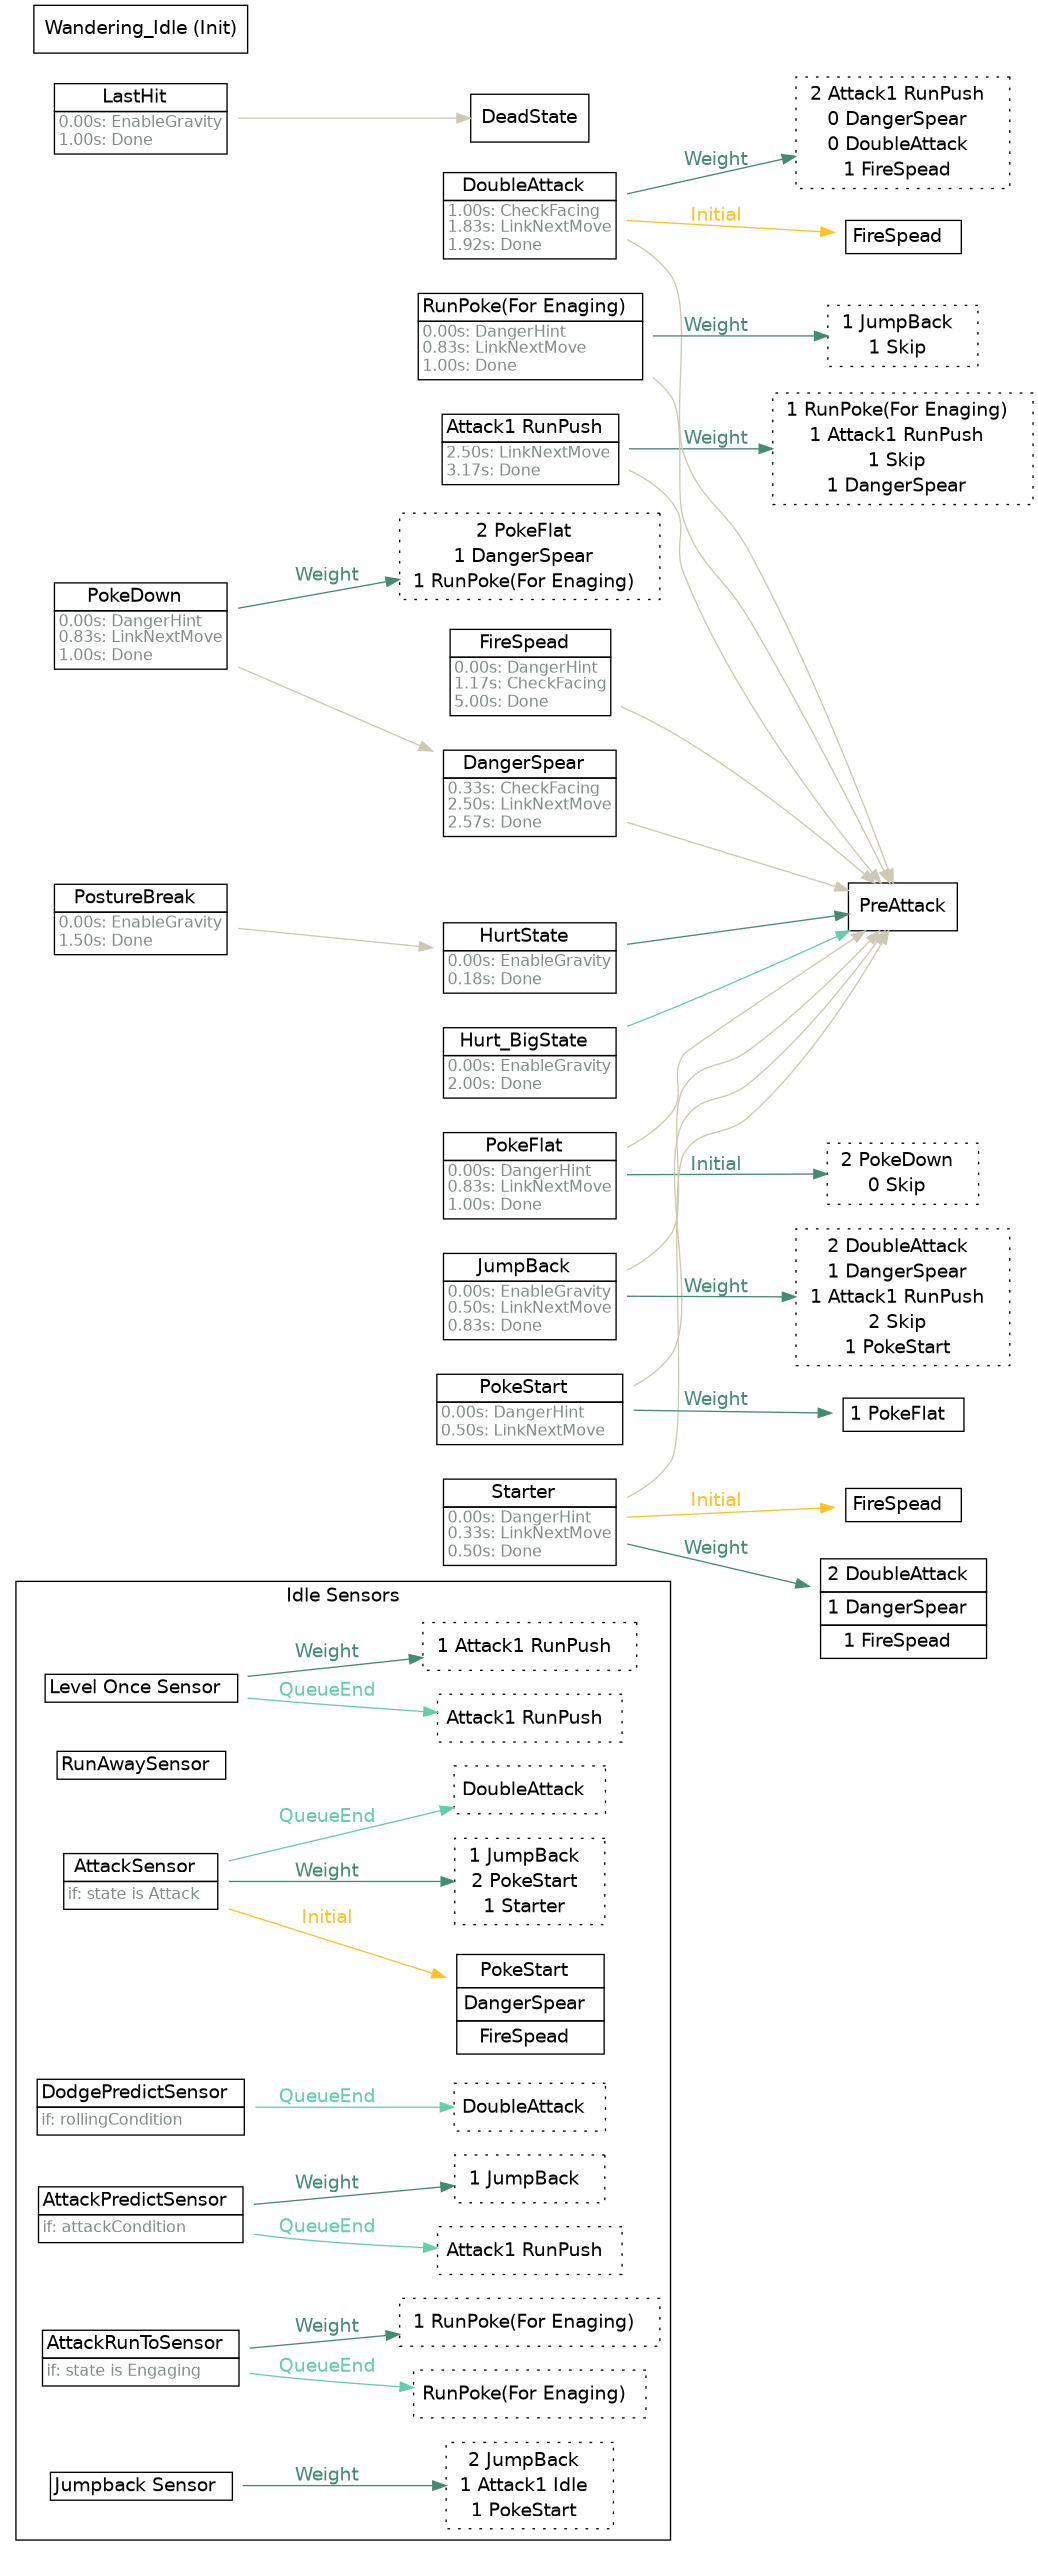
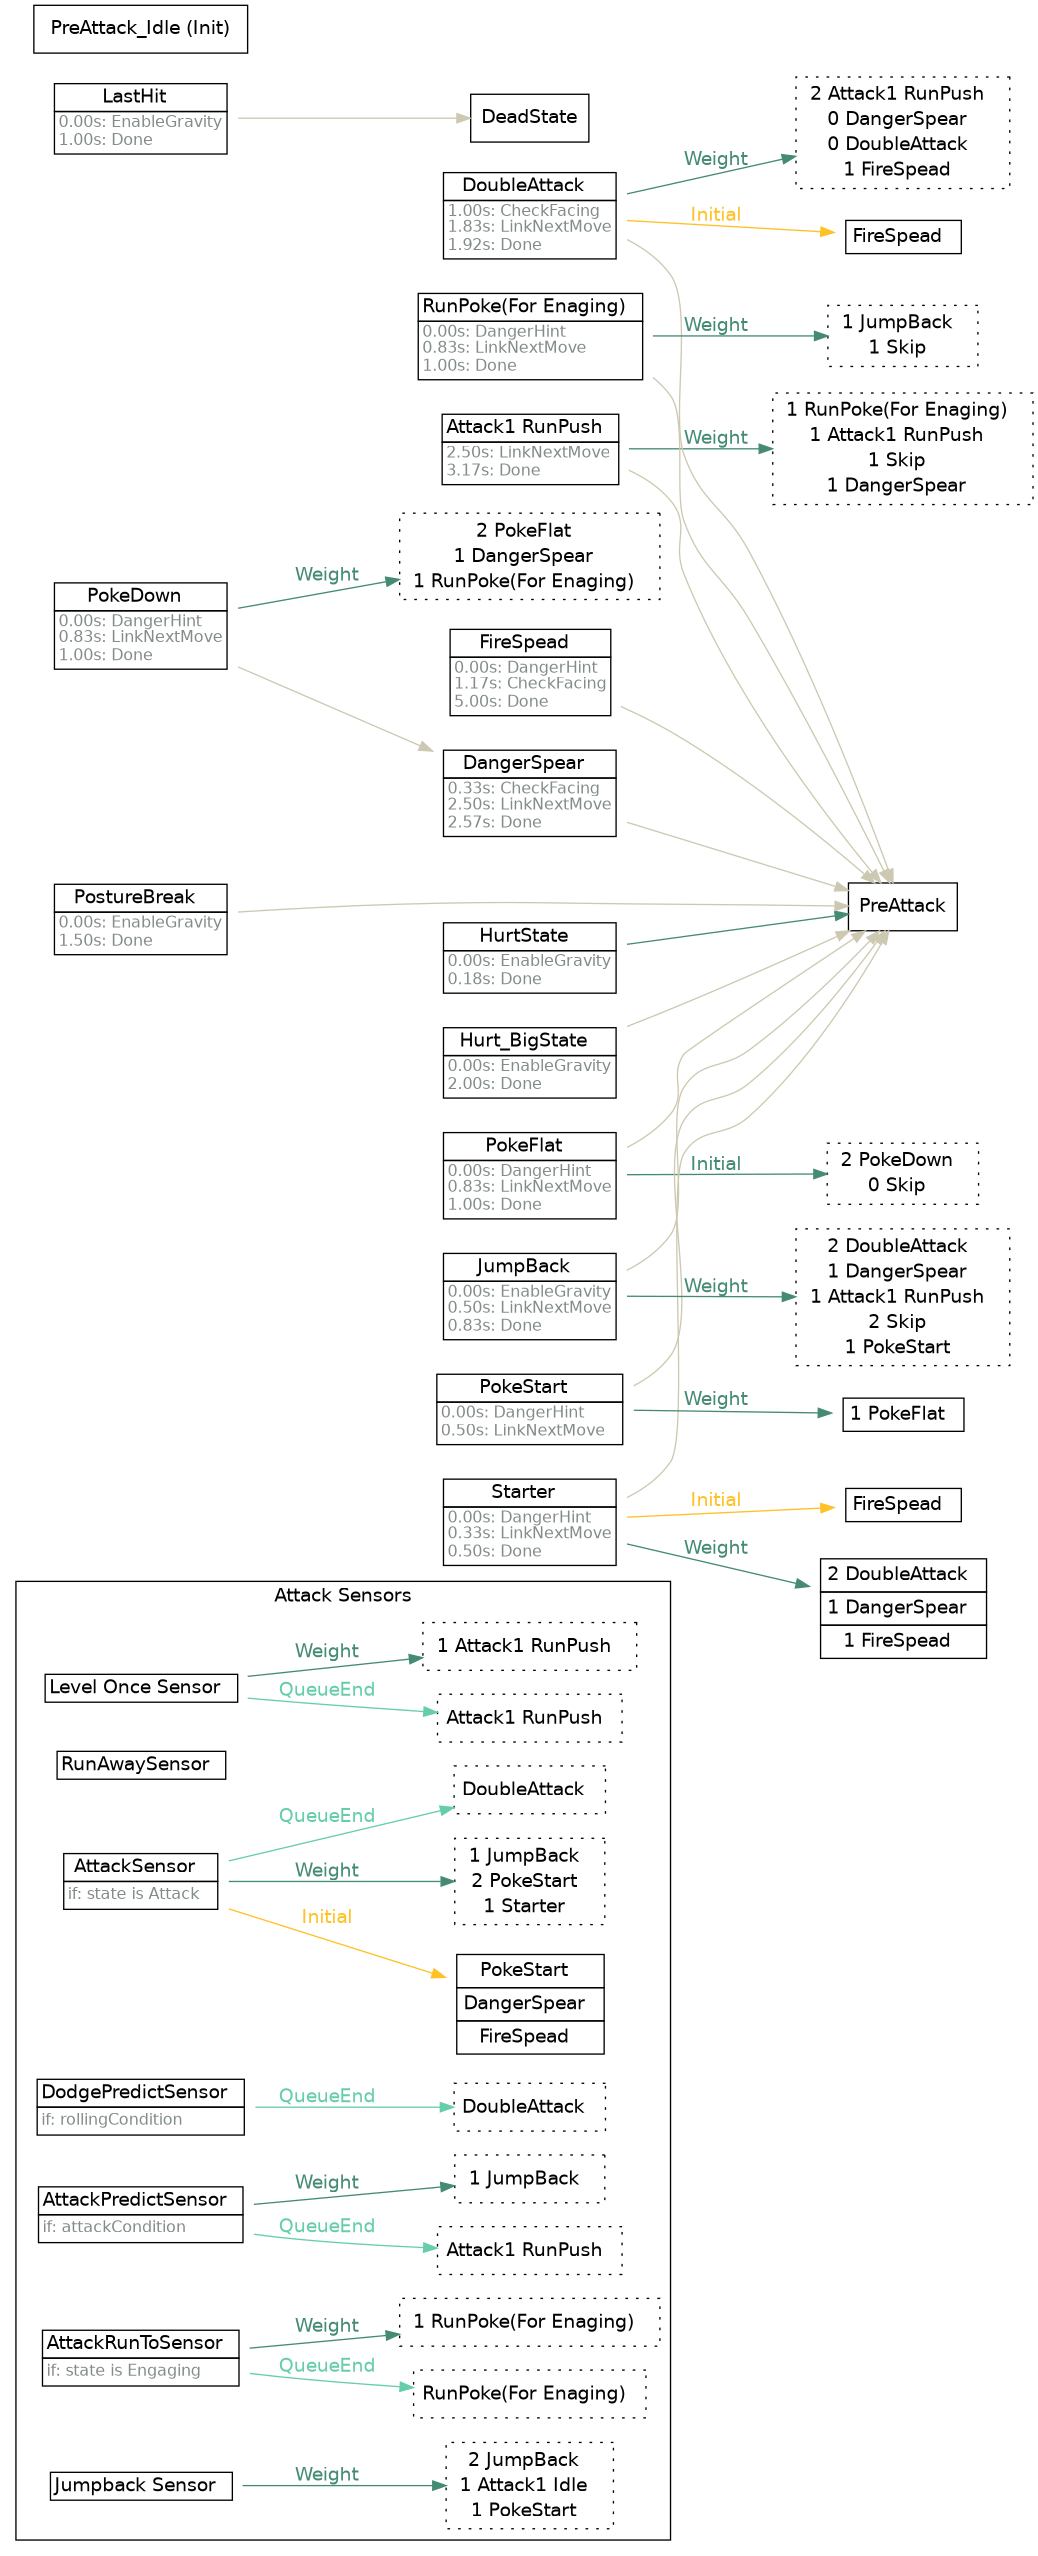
(141, 29) -> (141, 29)
(329, 937) -> (536, 903)
(733, 983) -> (733, 983)
(343, 1597) -> (343, 1597)
